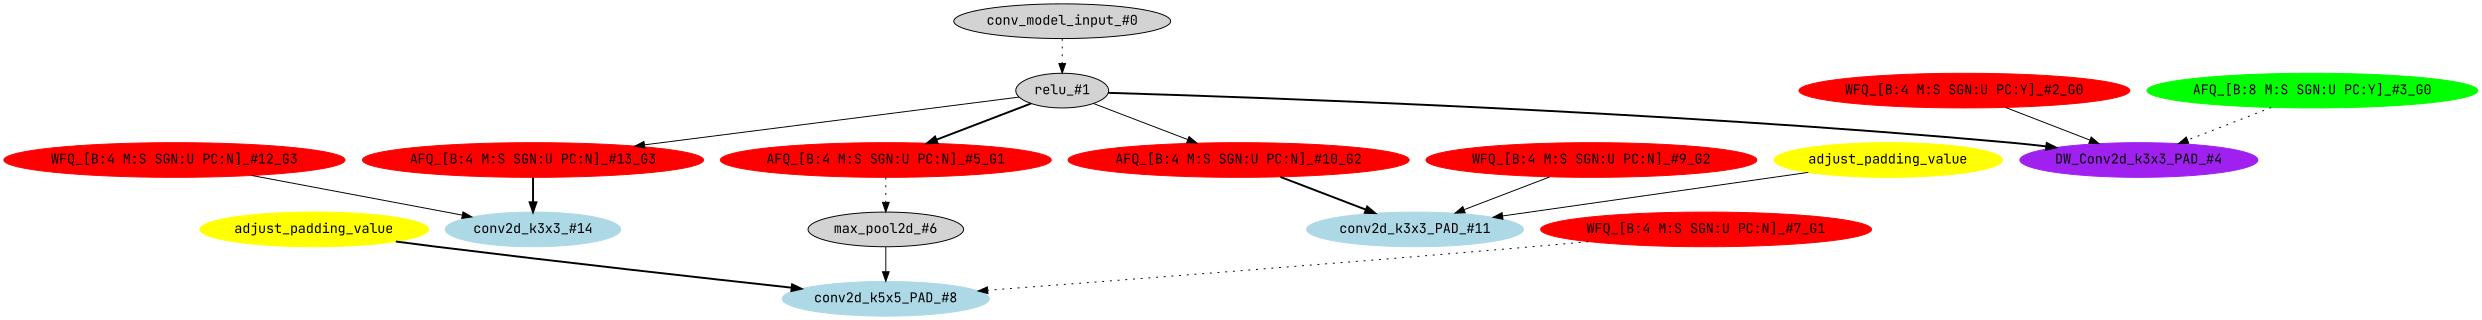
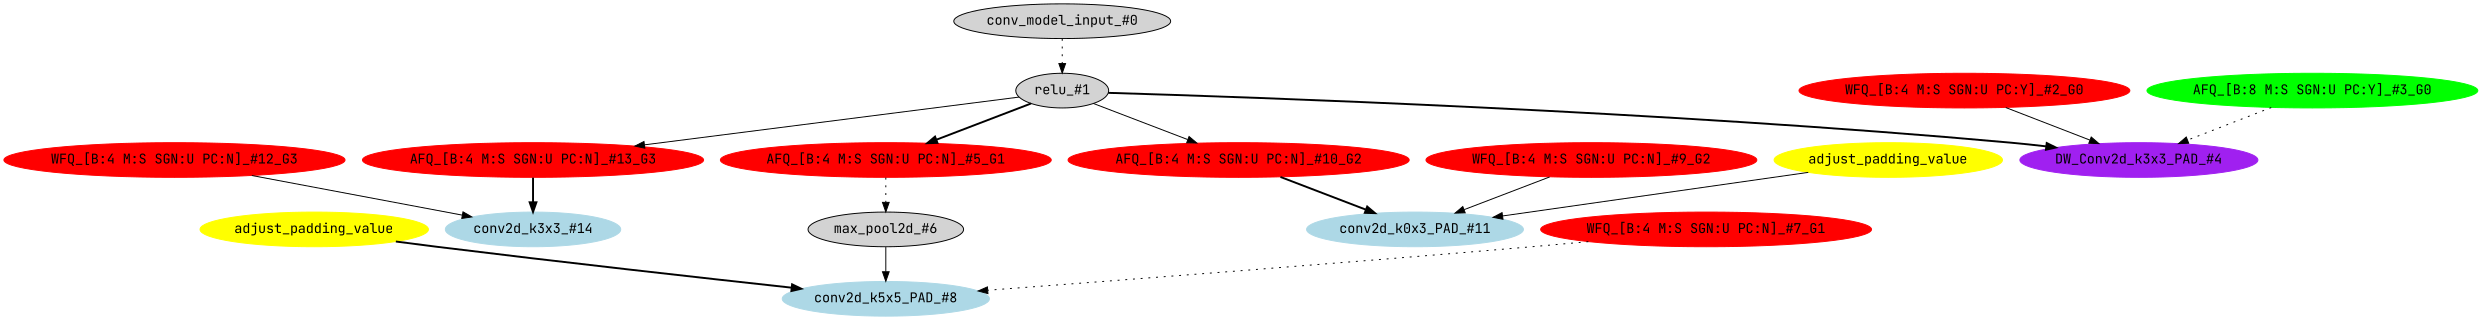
(1415, 229) -> (1415, 229)
